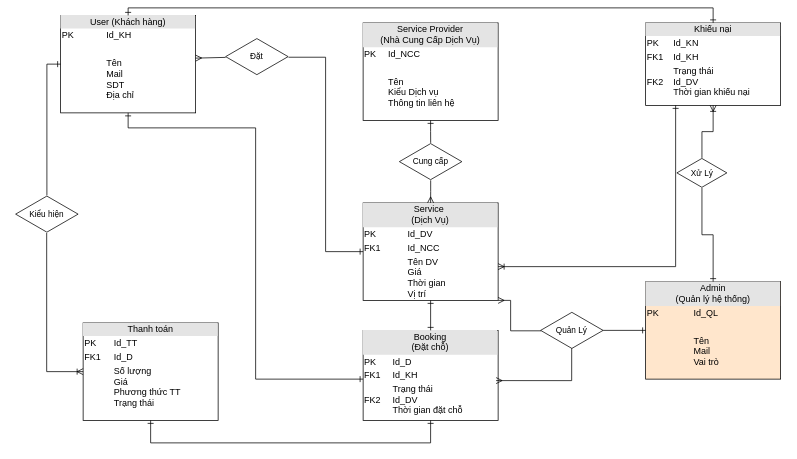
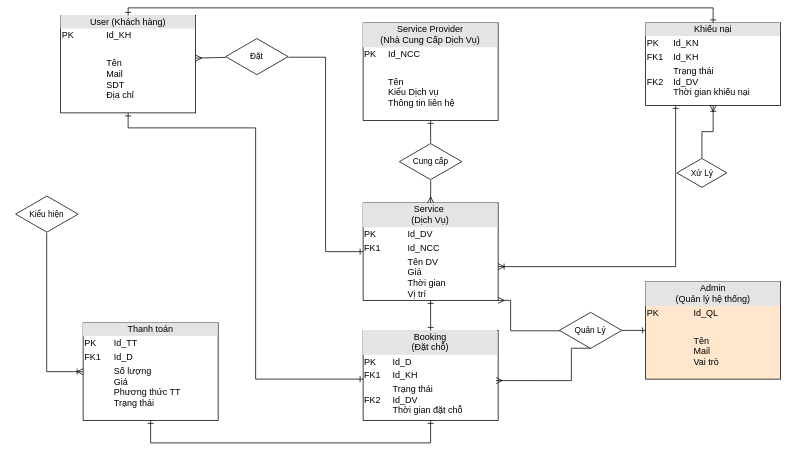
(47, 123) -> none
(708, 235) -> none
(572, 330) -> (590, 330)
